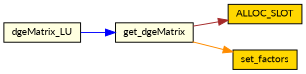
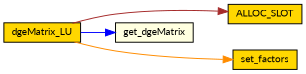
(206, 24) -> (145, 12)
(42, 33) -> (42, 33)
(208, 46) -> (148, 55)
